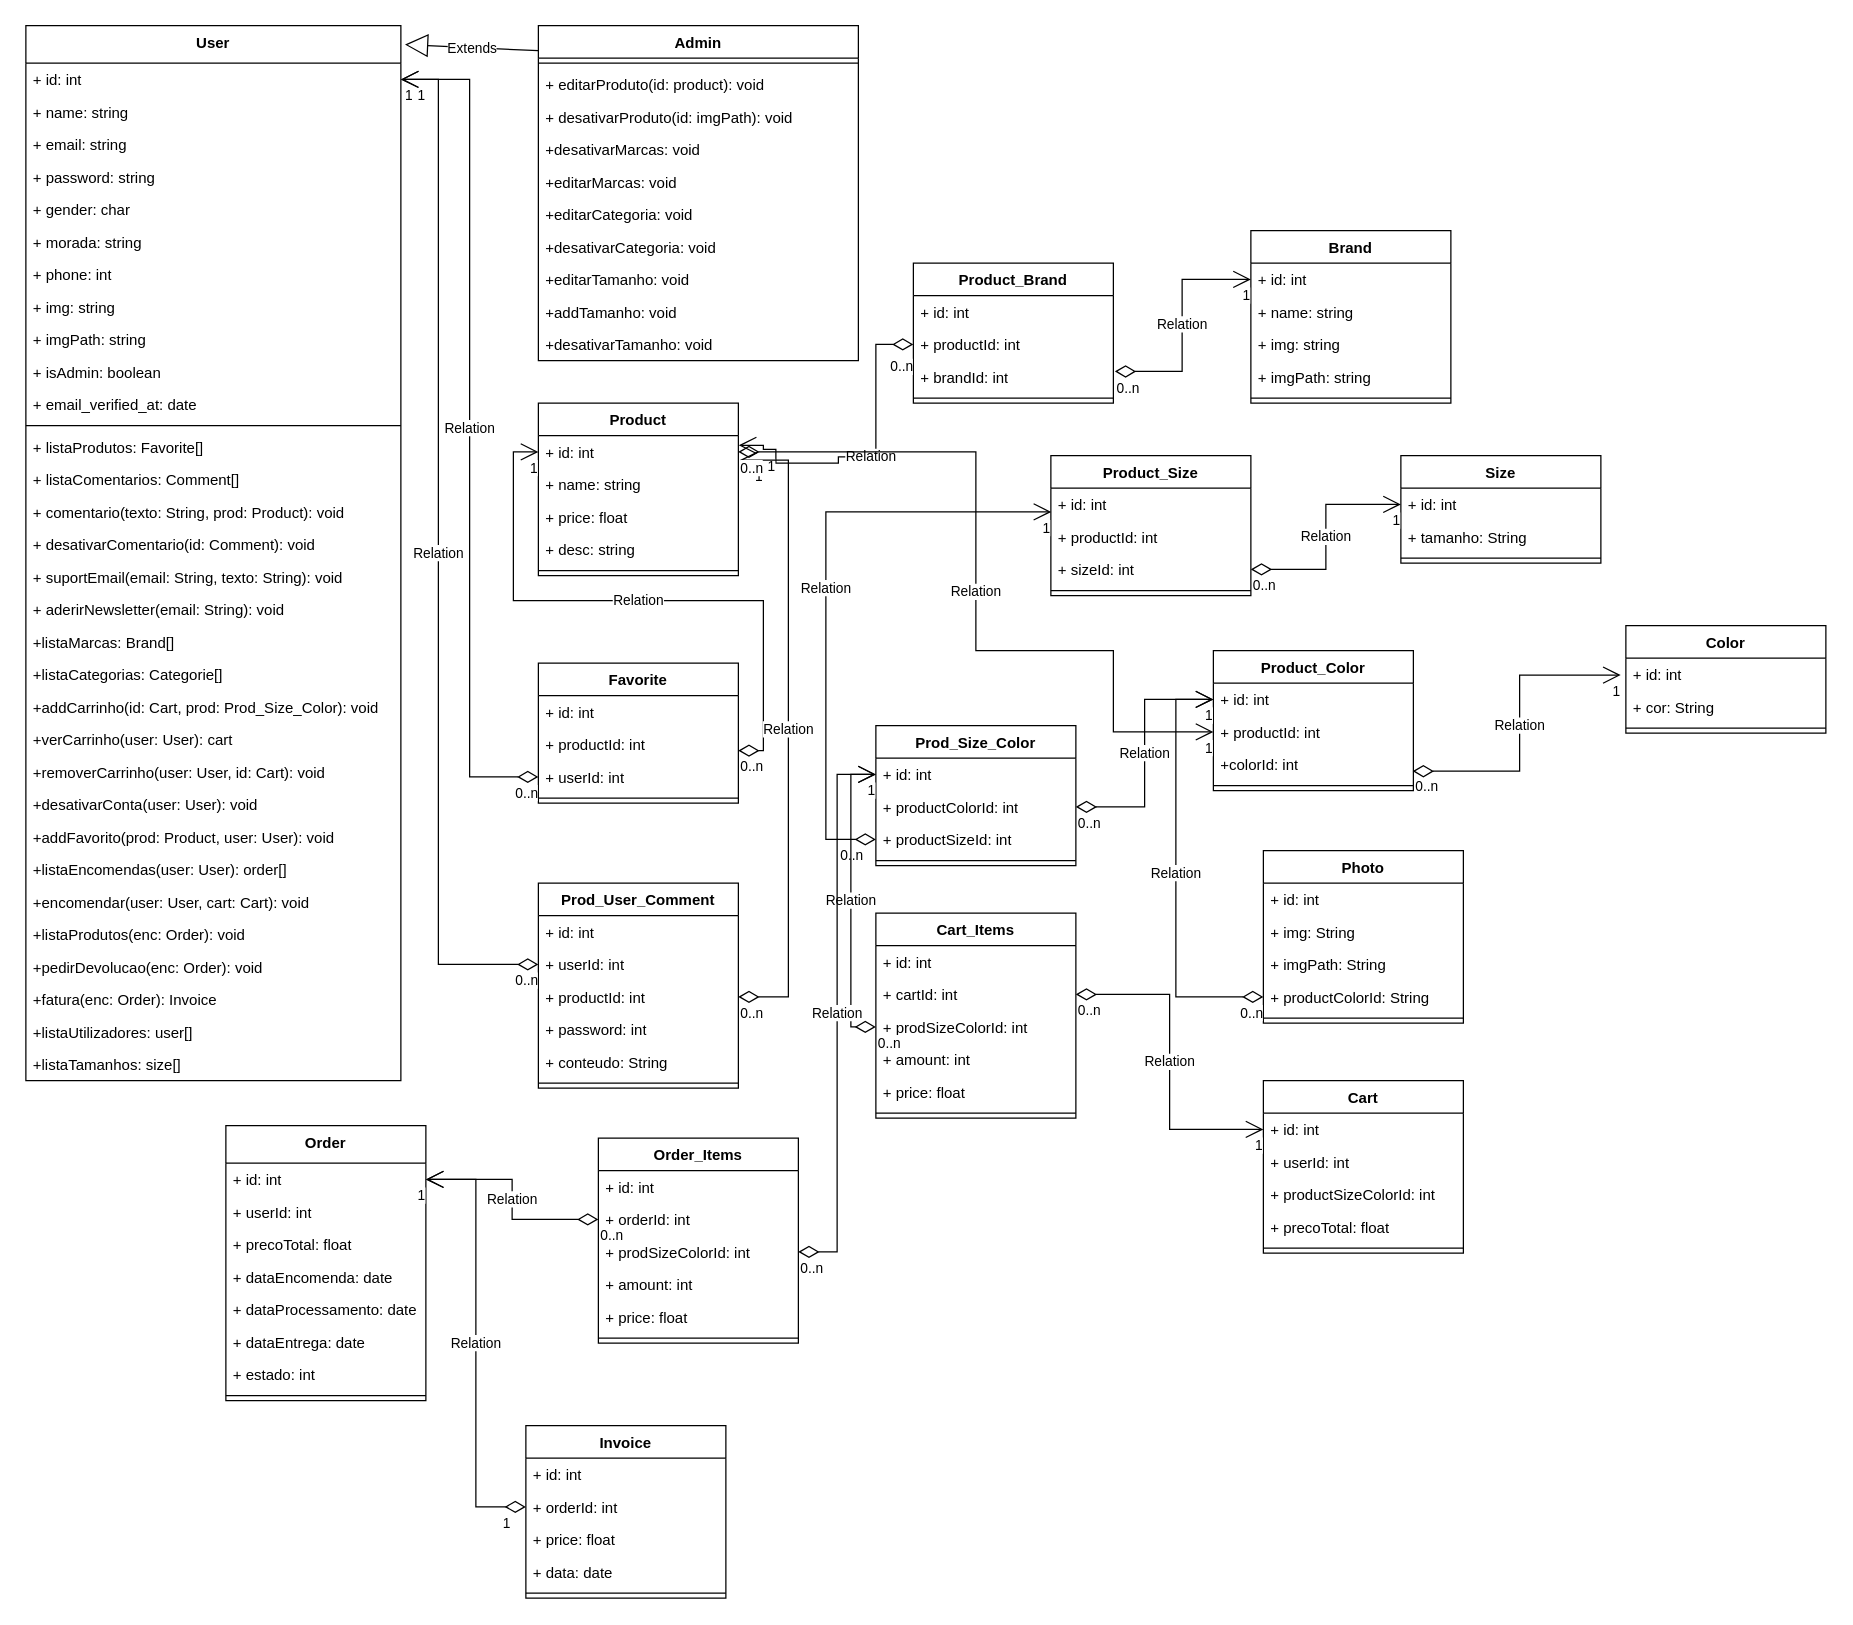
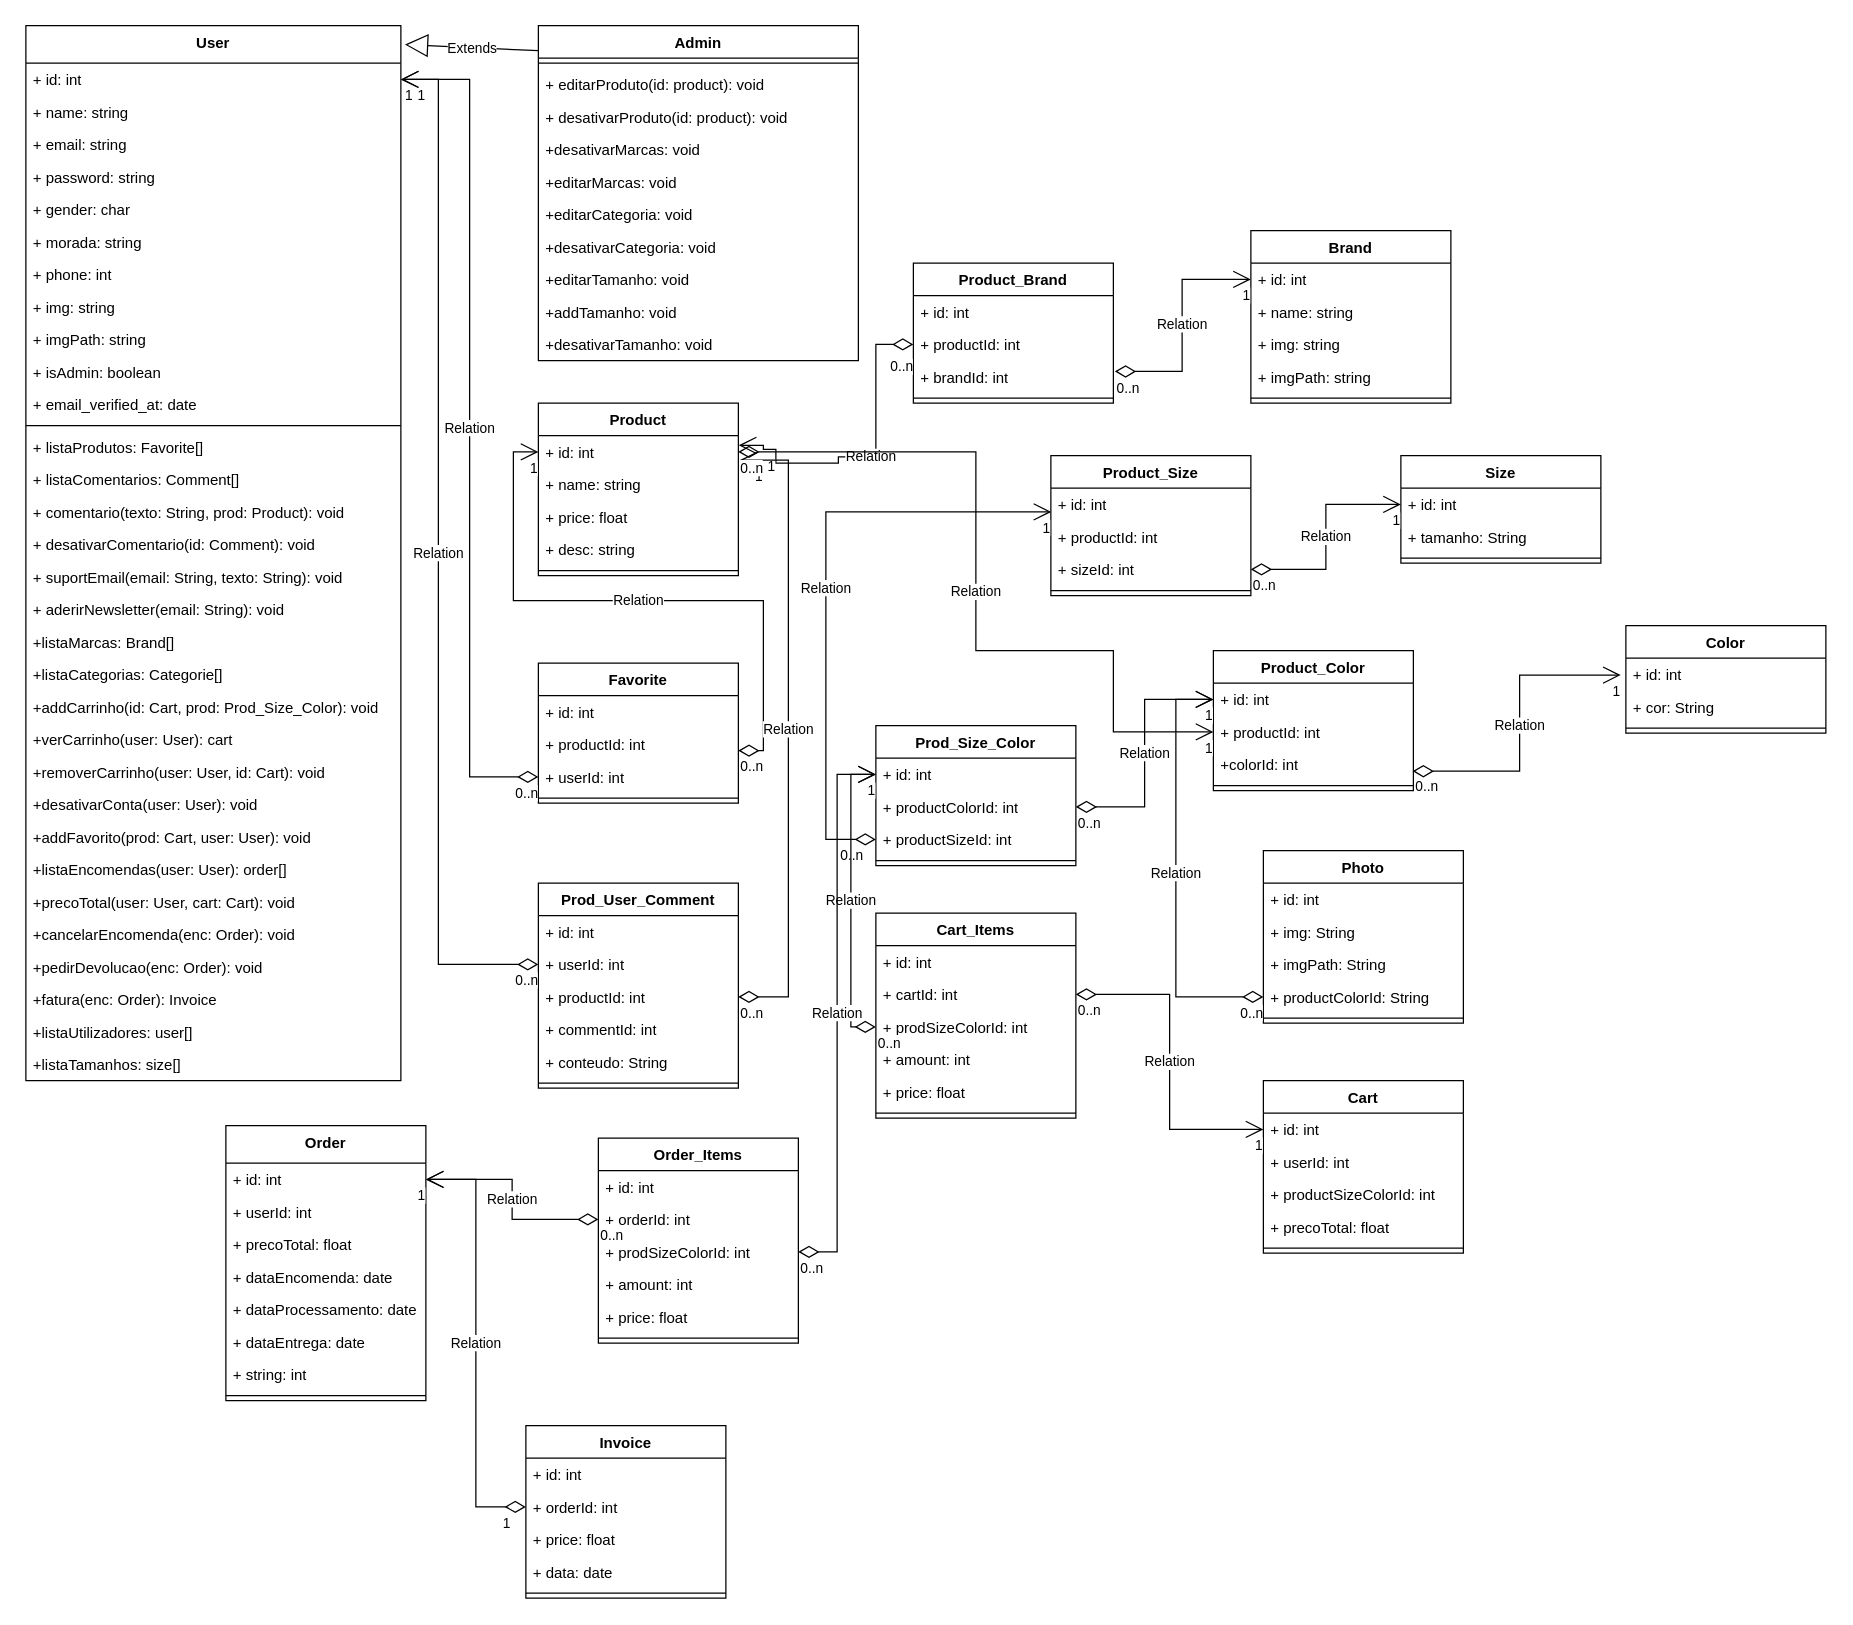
(683, 118) -> (685, 118)
(203, 838) -> (190, 838)
(188, 903) -> (186, 903)
(154, 936) -> (173, 936)
(601, 1031) -> (605, 1031)
(280, 1376) -> (278, 1376)
